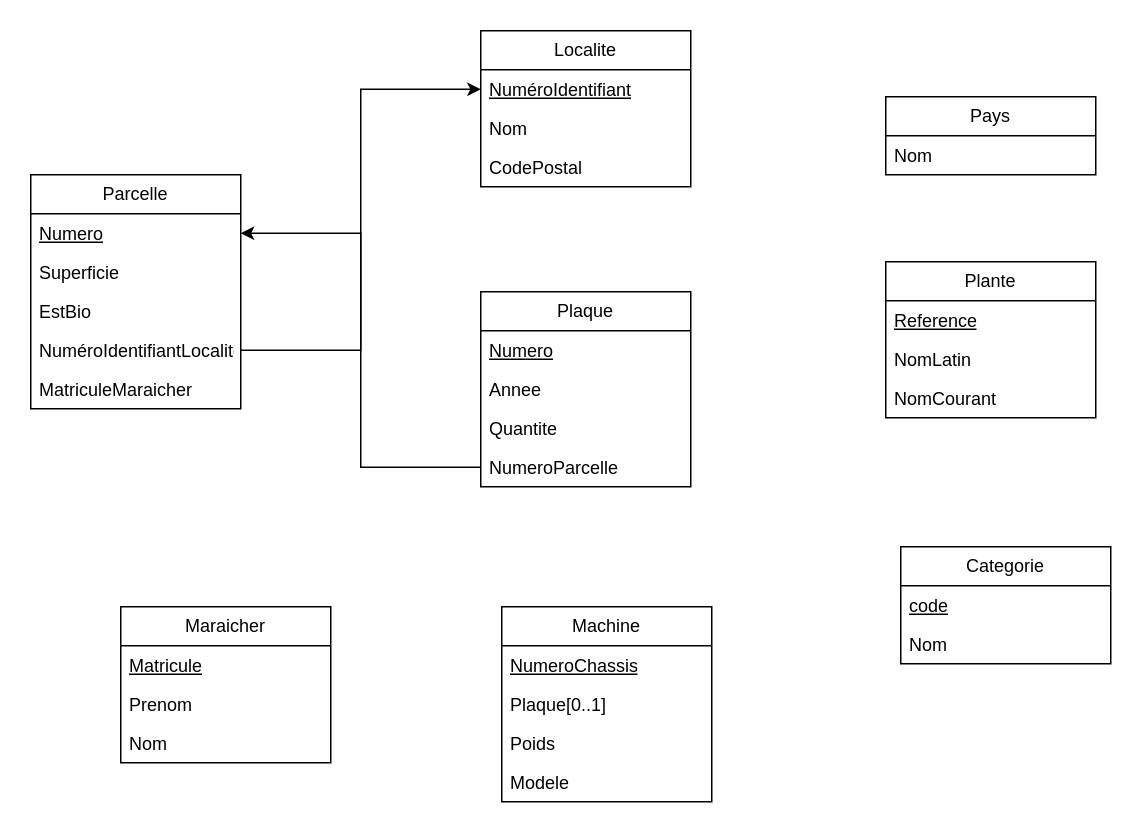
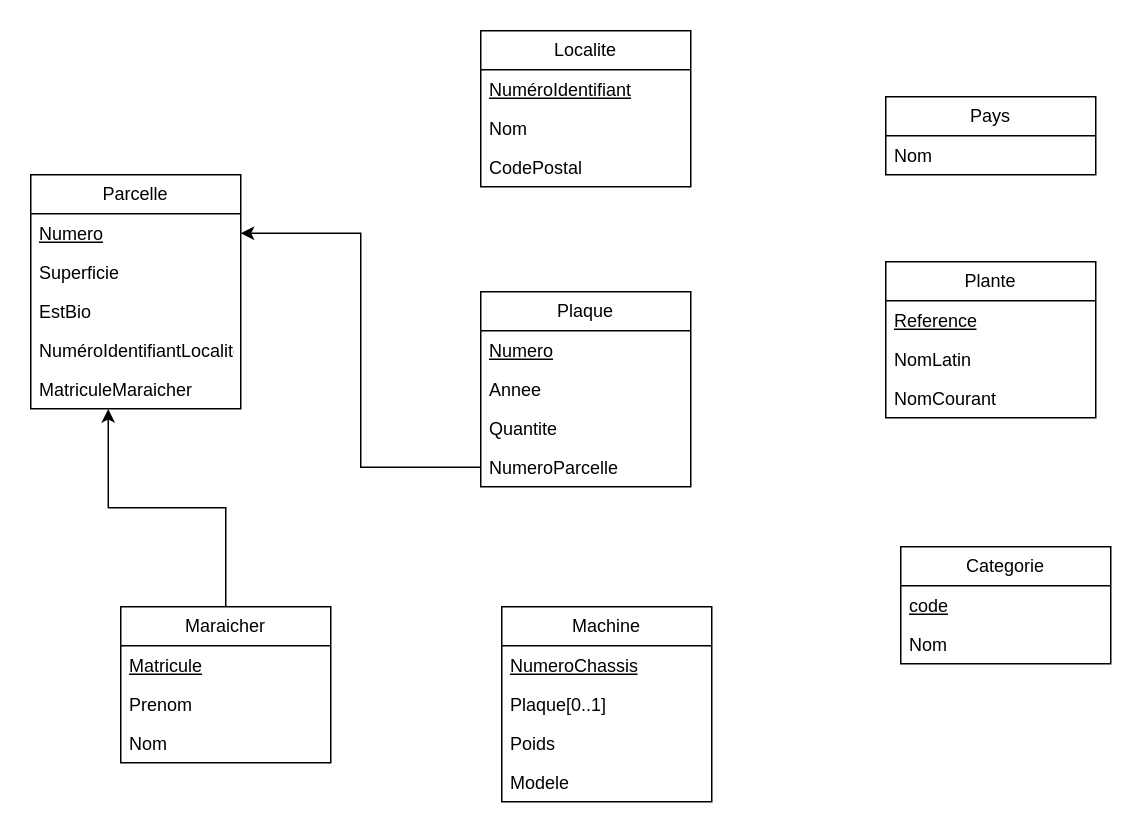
(361, 106) -> none
none -> (171, 508)
